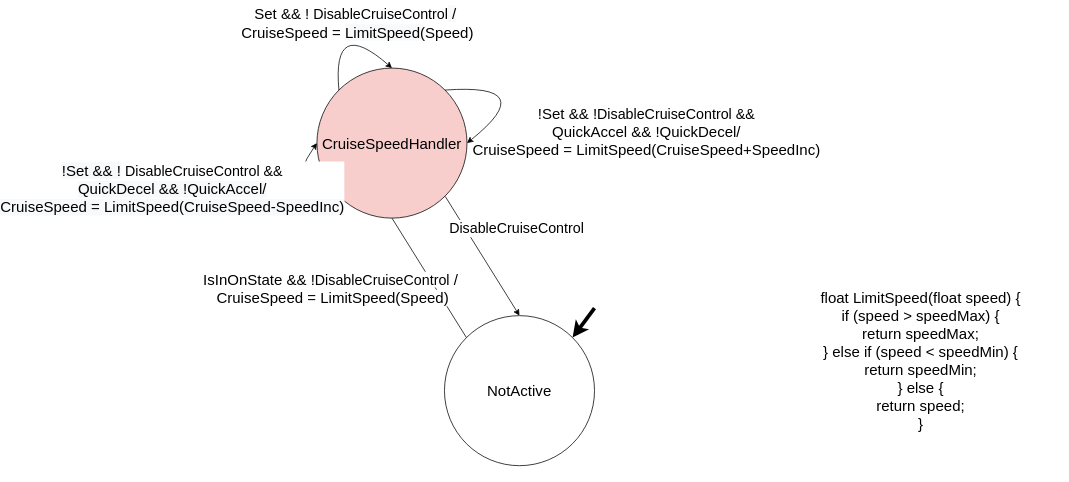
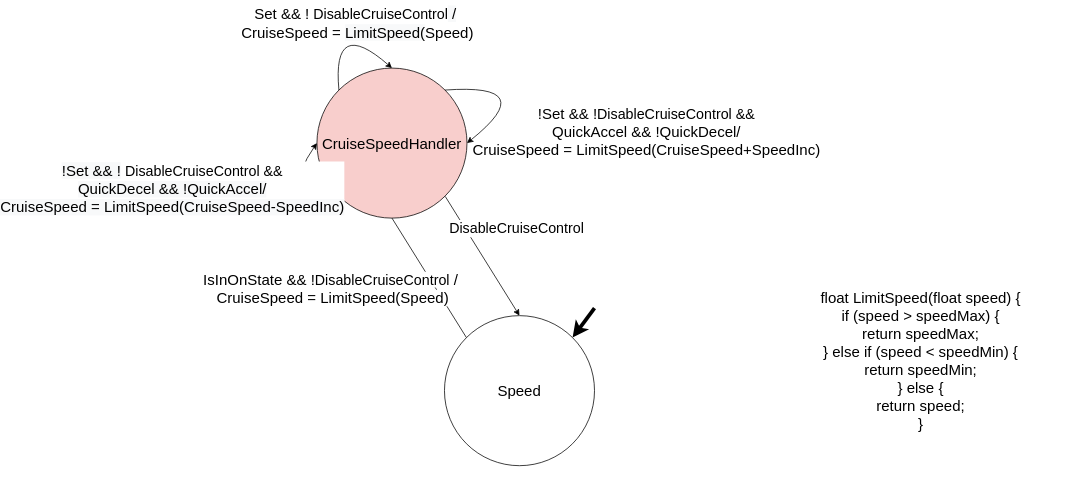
(519, 390) -> (519, 390)
